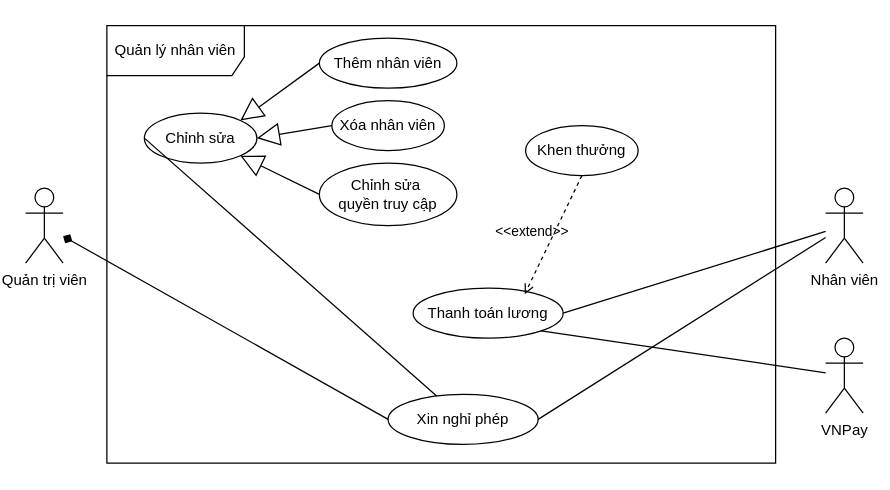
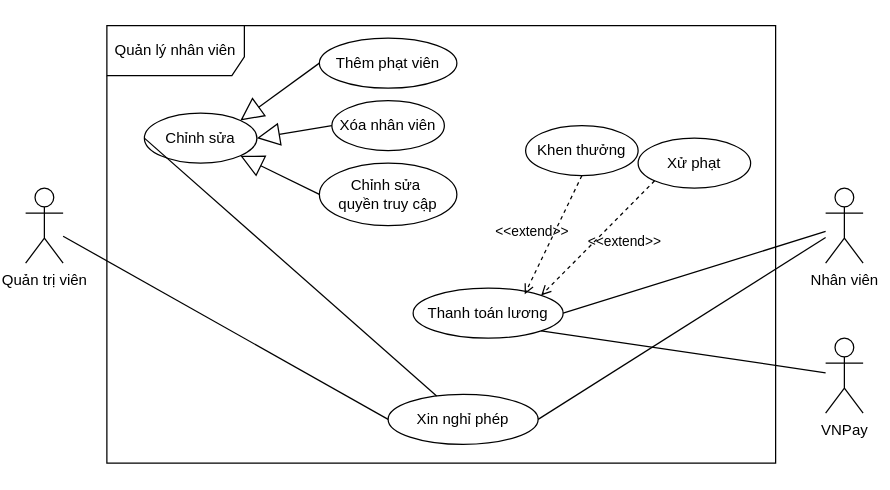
(388, 63) -> (388, 63)
none -> (694, 163)
none -> (599, 237)
(72, 241) -> (67, 239)
